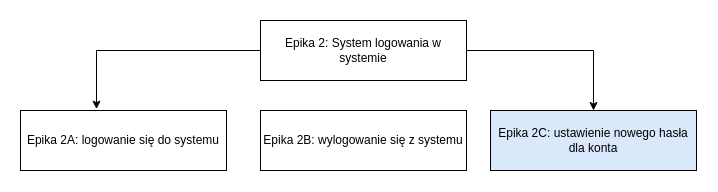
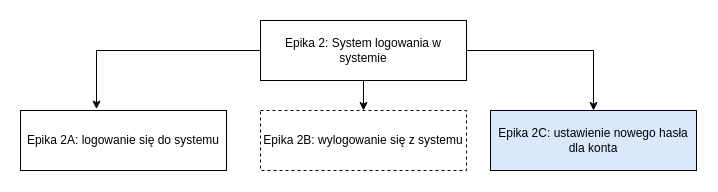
none -> (364, 100)
(364, 141) -> (364, 141)
